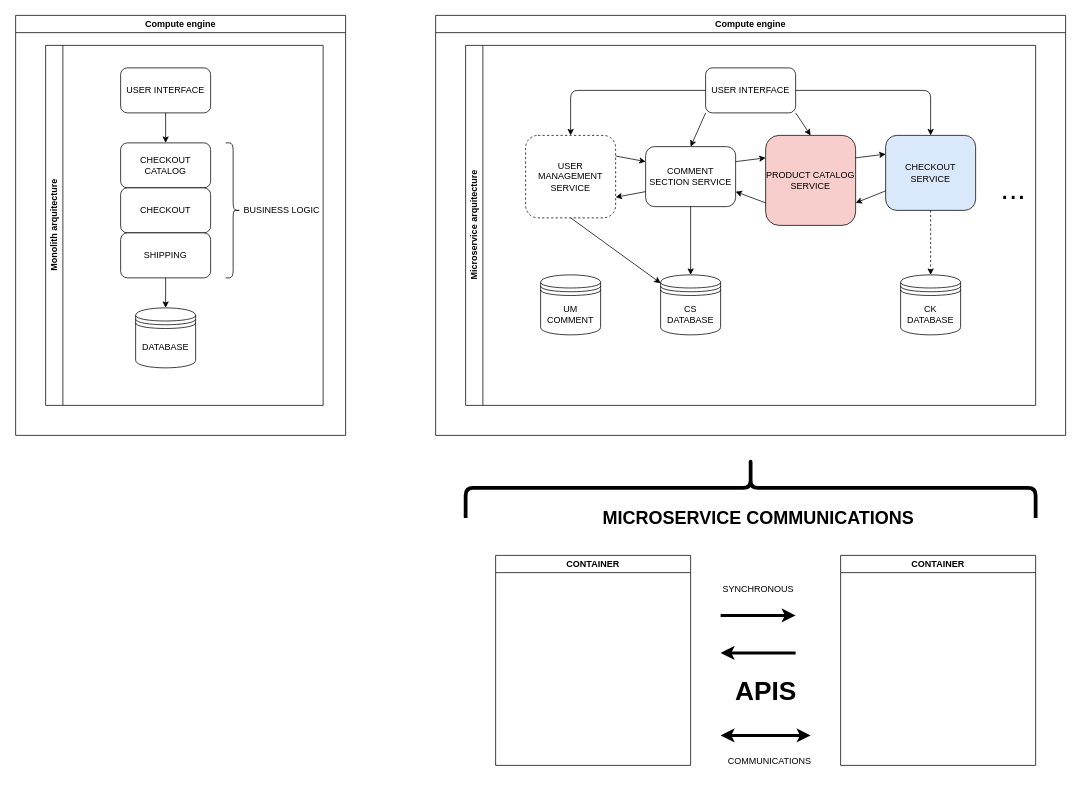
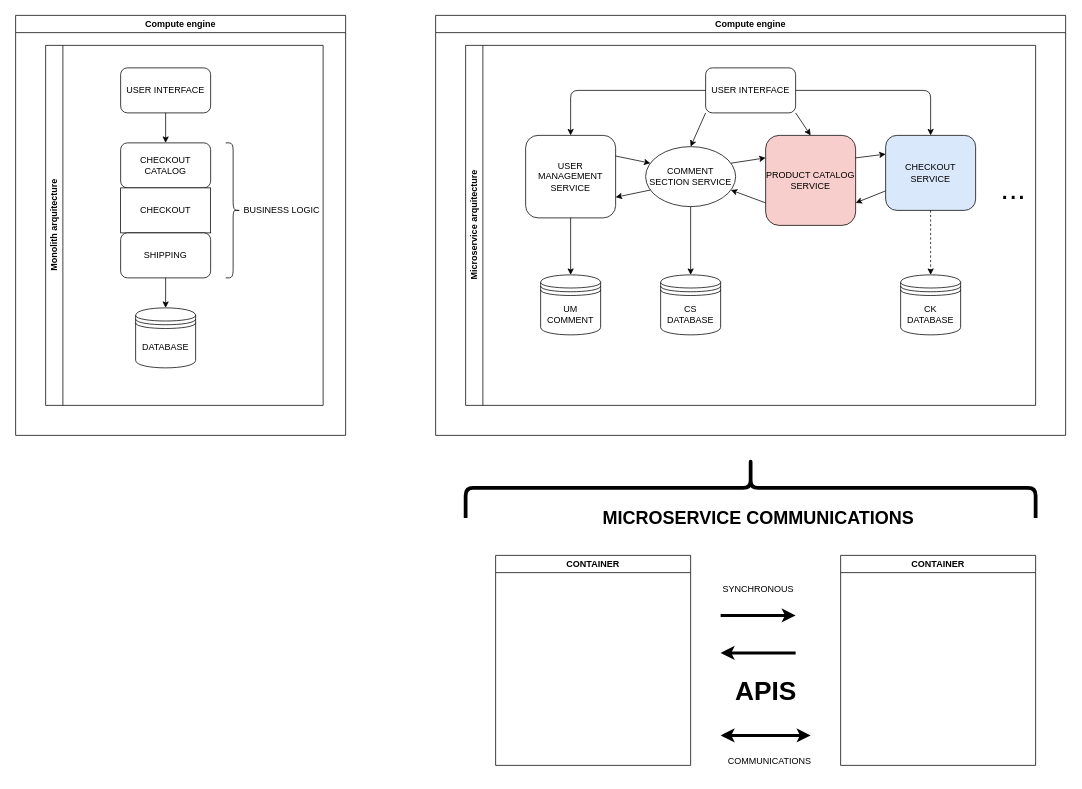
(570, 177) -> (570, 177)
(690, 177) -> (690, 177)
(165, 210) -> (165, 210)
(613, 249) -> (570, 244)
